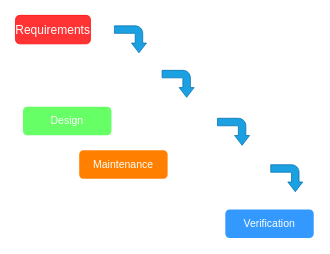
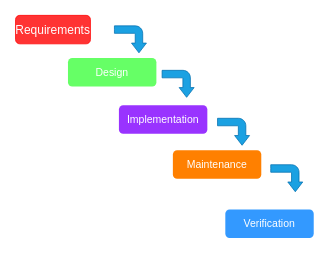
none -> (163, 120)
(67, 121) -> (112, 72)
(123, 165) -> (217, 165)
